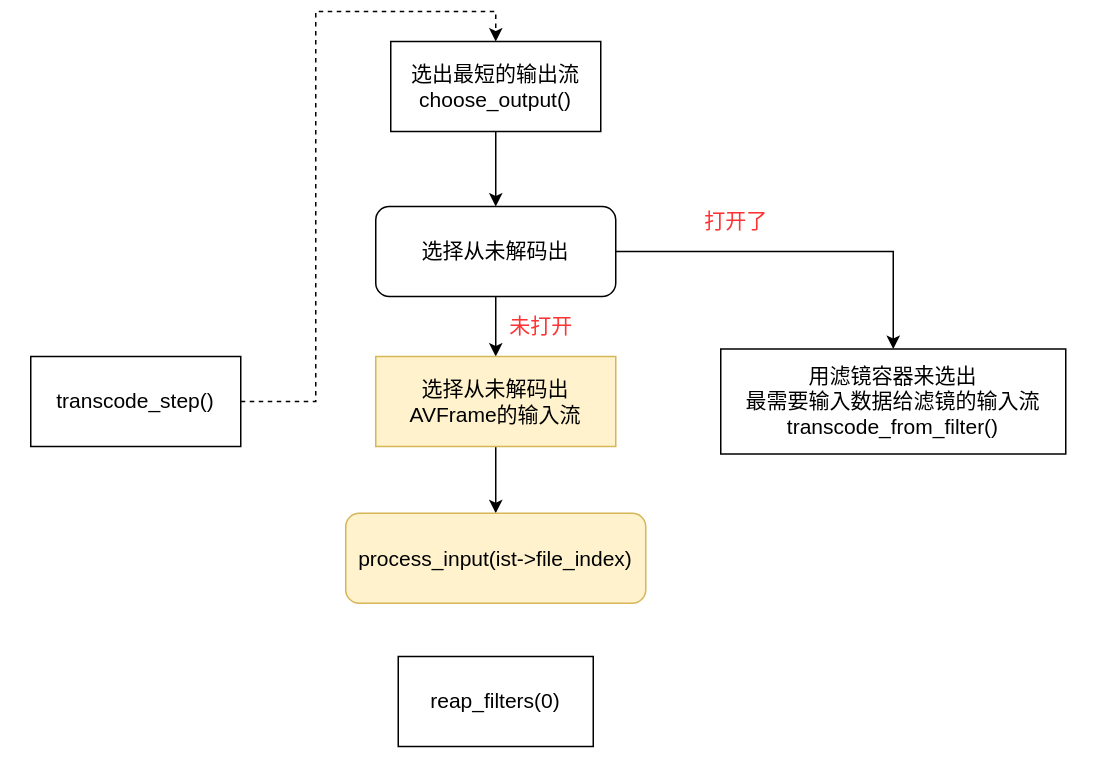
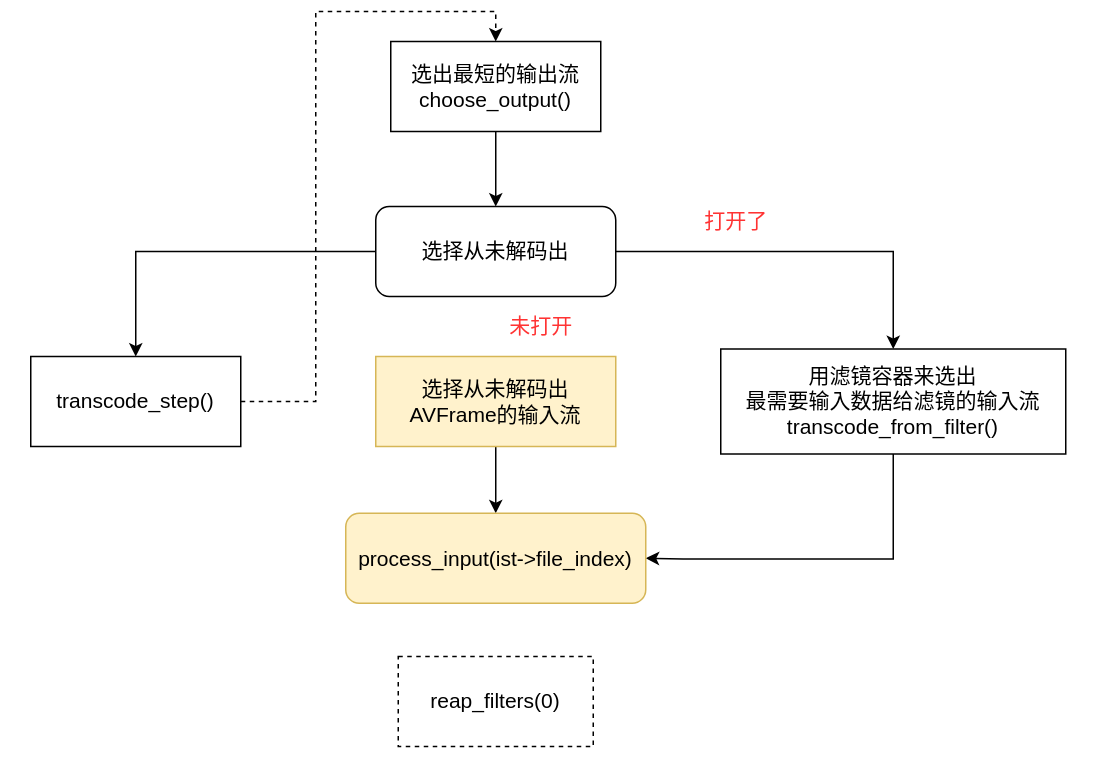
(496, 321) -> (209, 251)
none -> (827, 559)
(496, 701) -> (496, 701)
